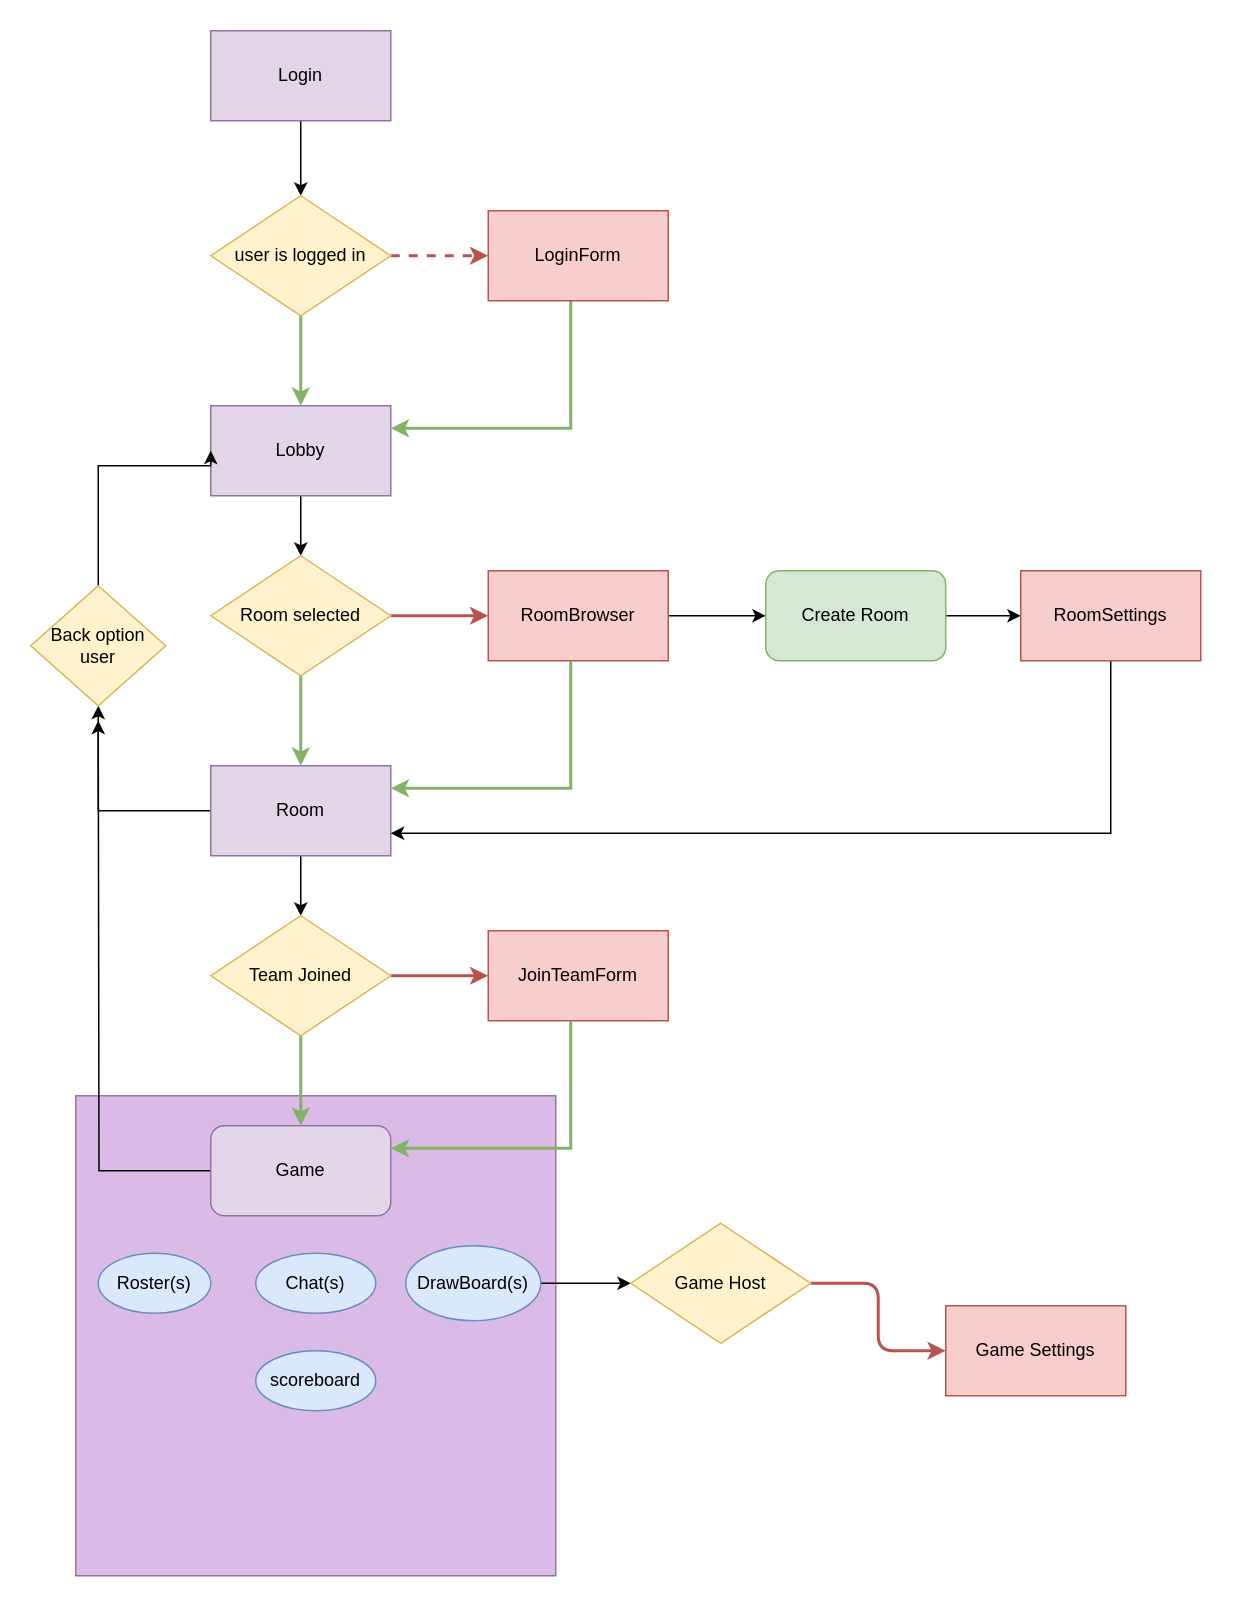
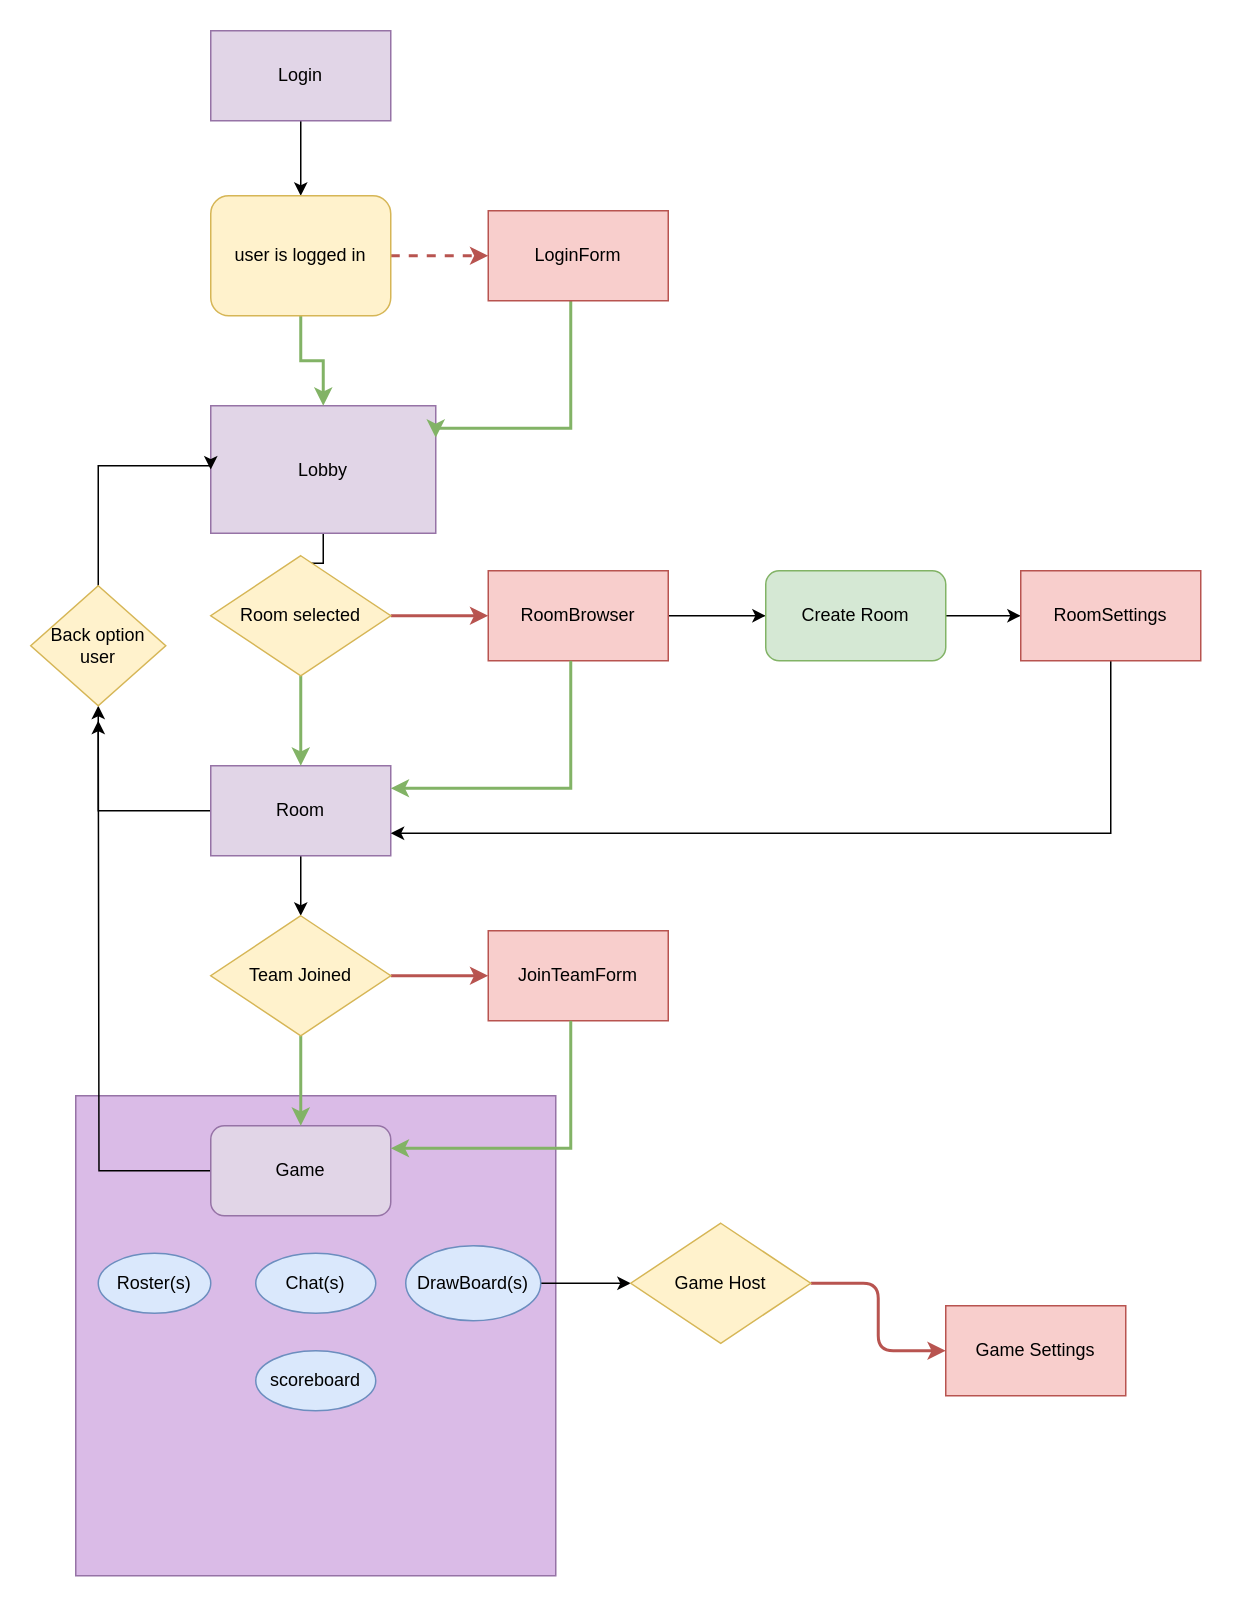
(301, 256) -> (301, 256)
(301, 451) -> (323, 470)
